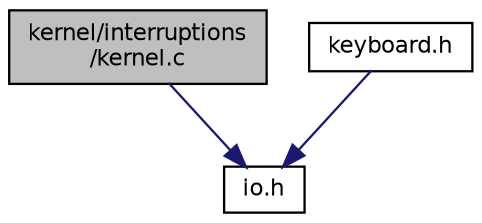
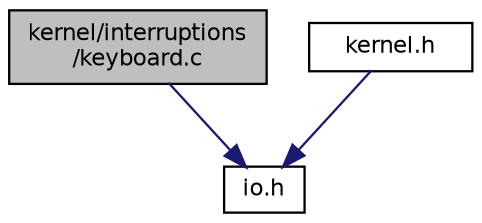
(138, 47) -> (138, 47)
(391, 47) -> (391, 47)
